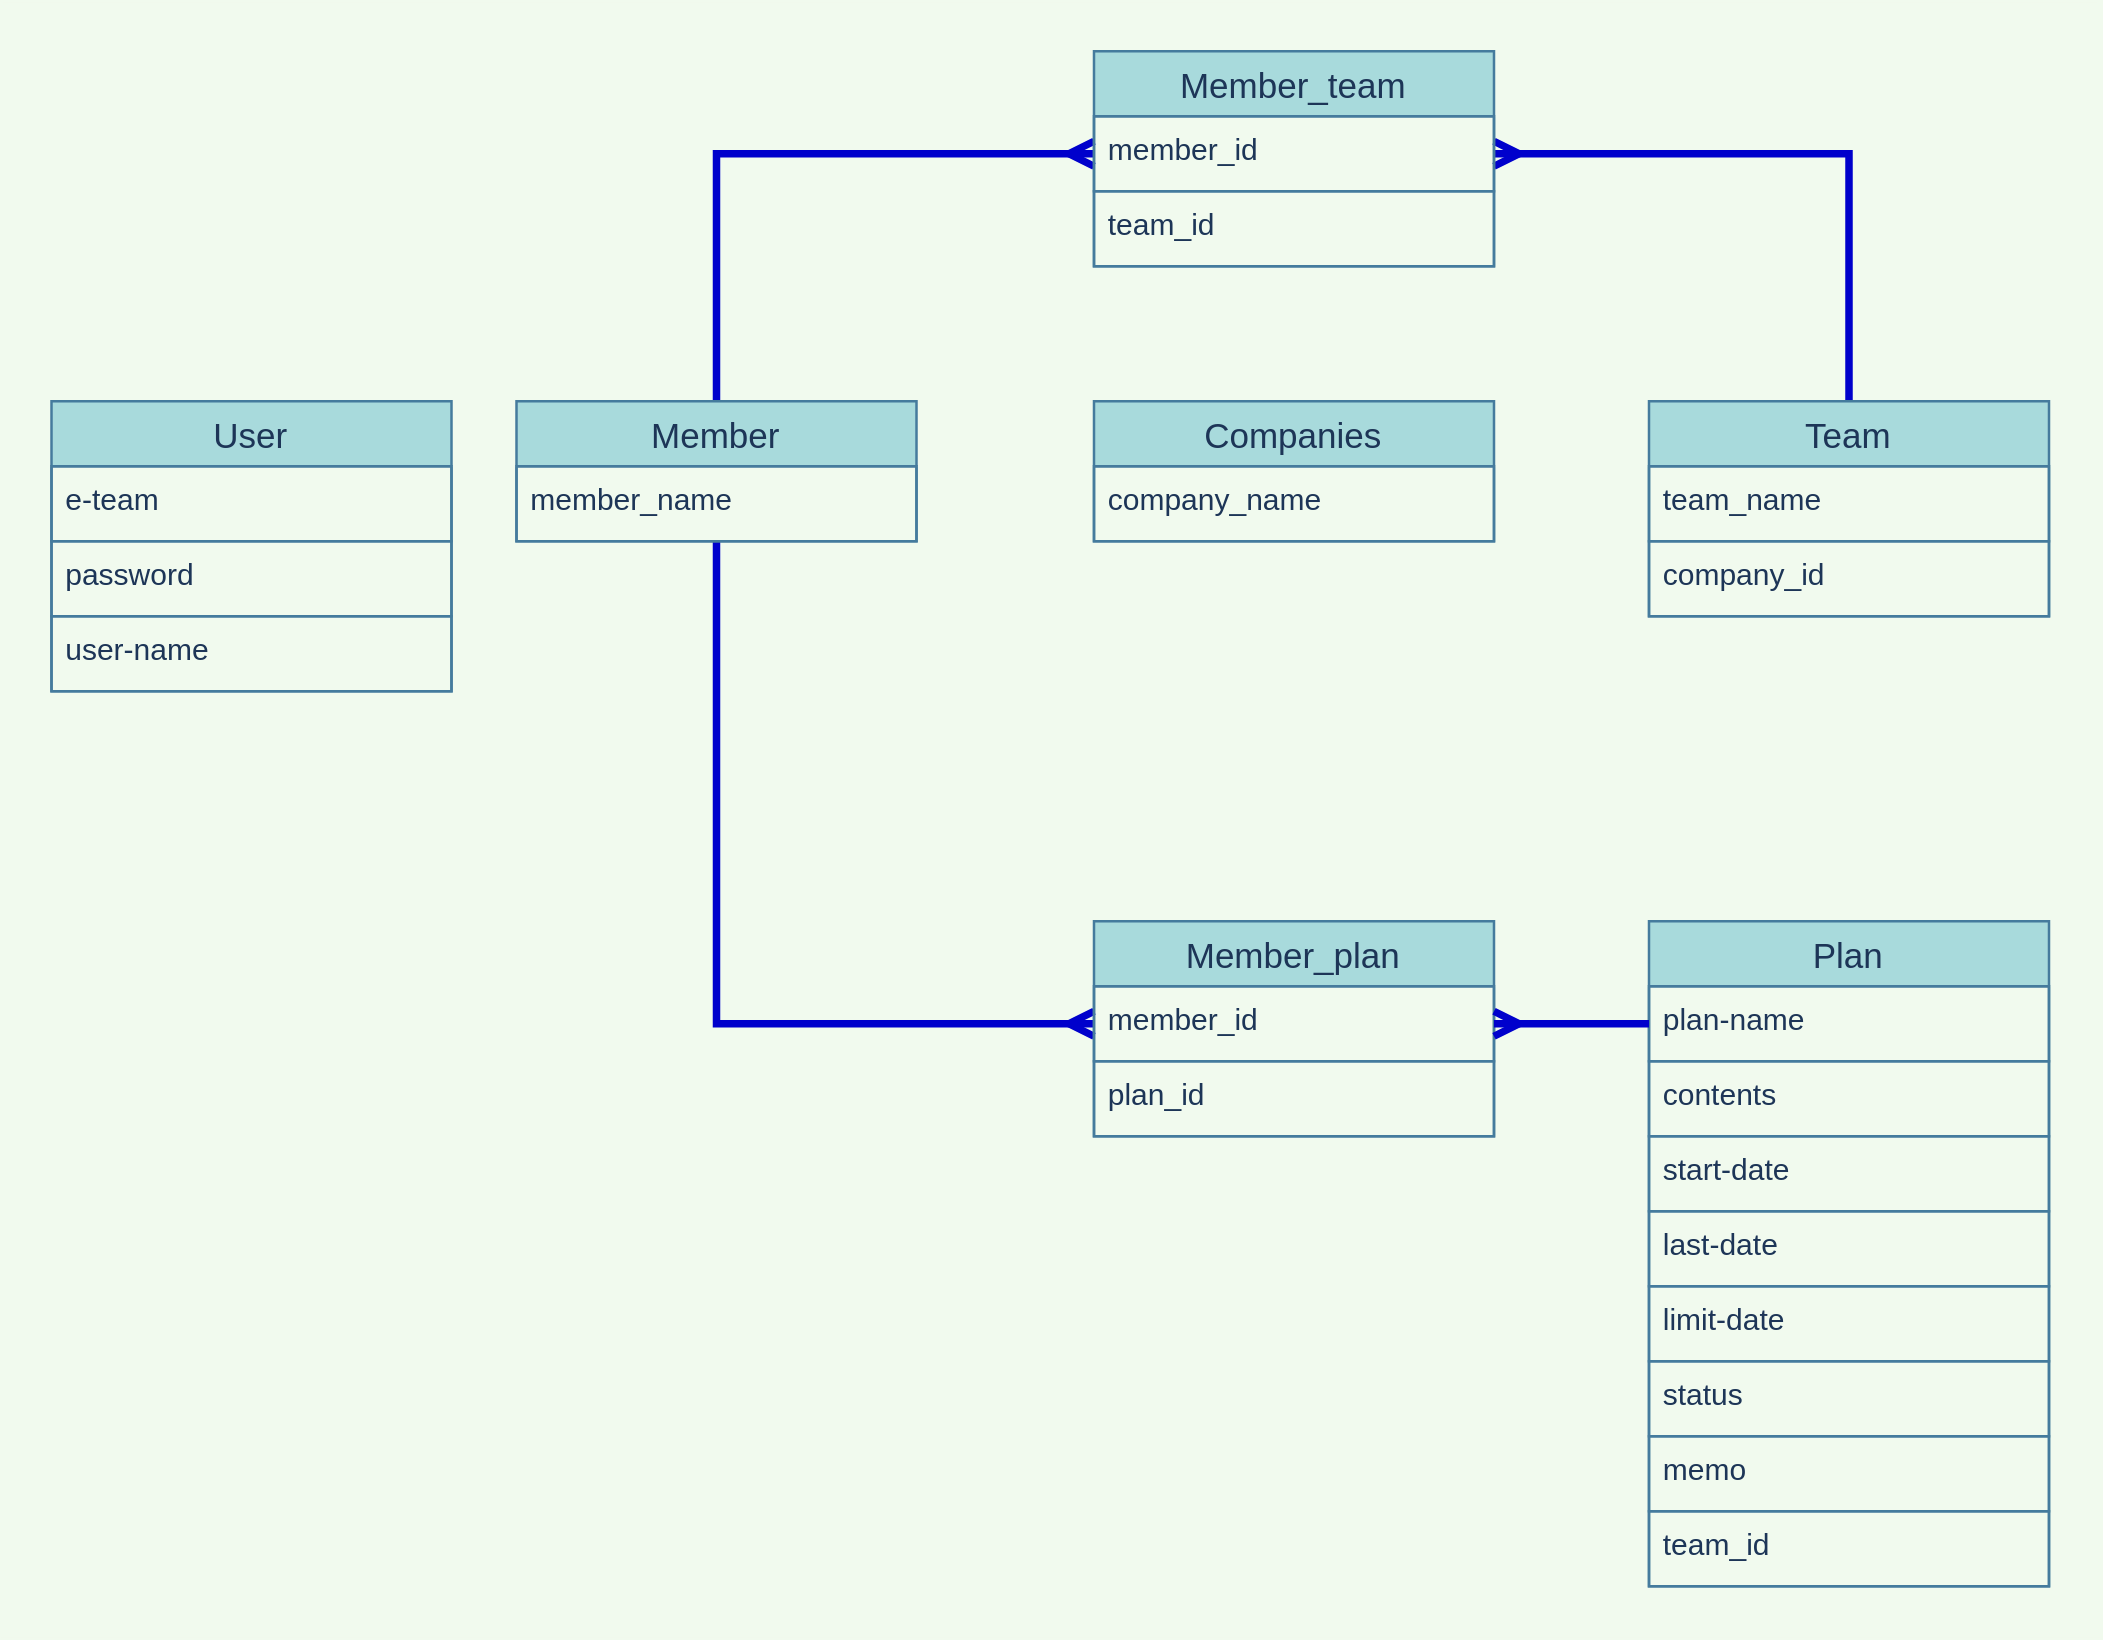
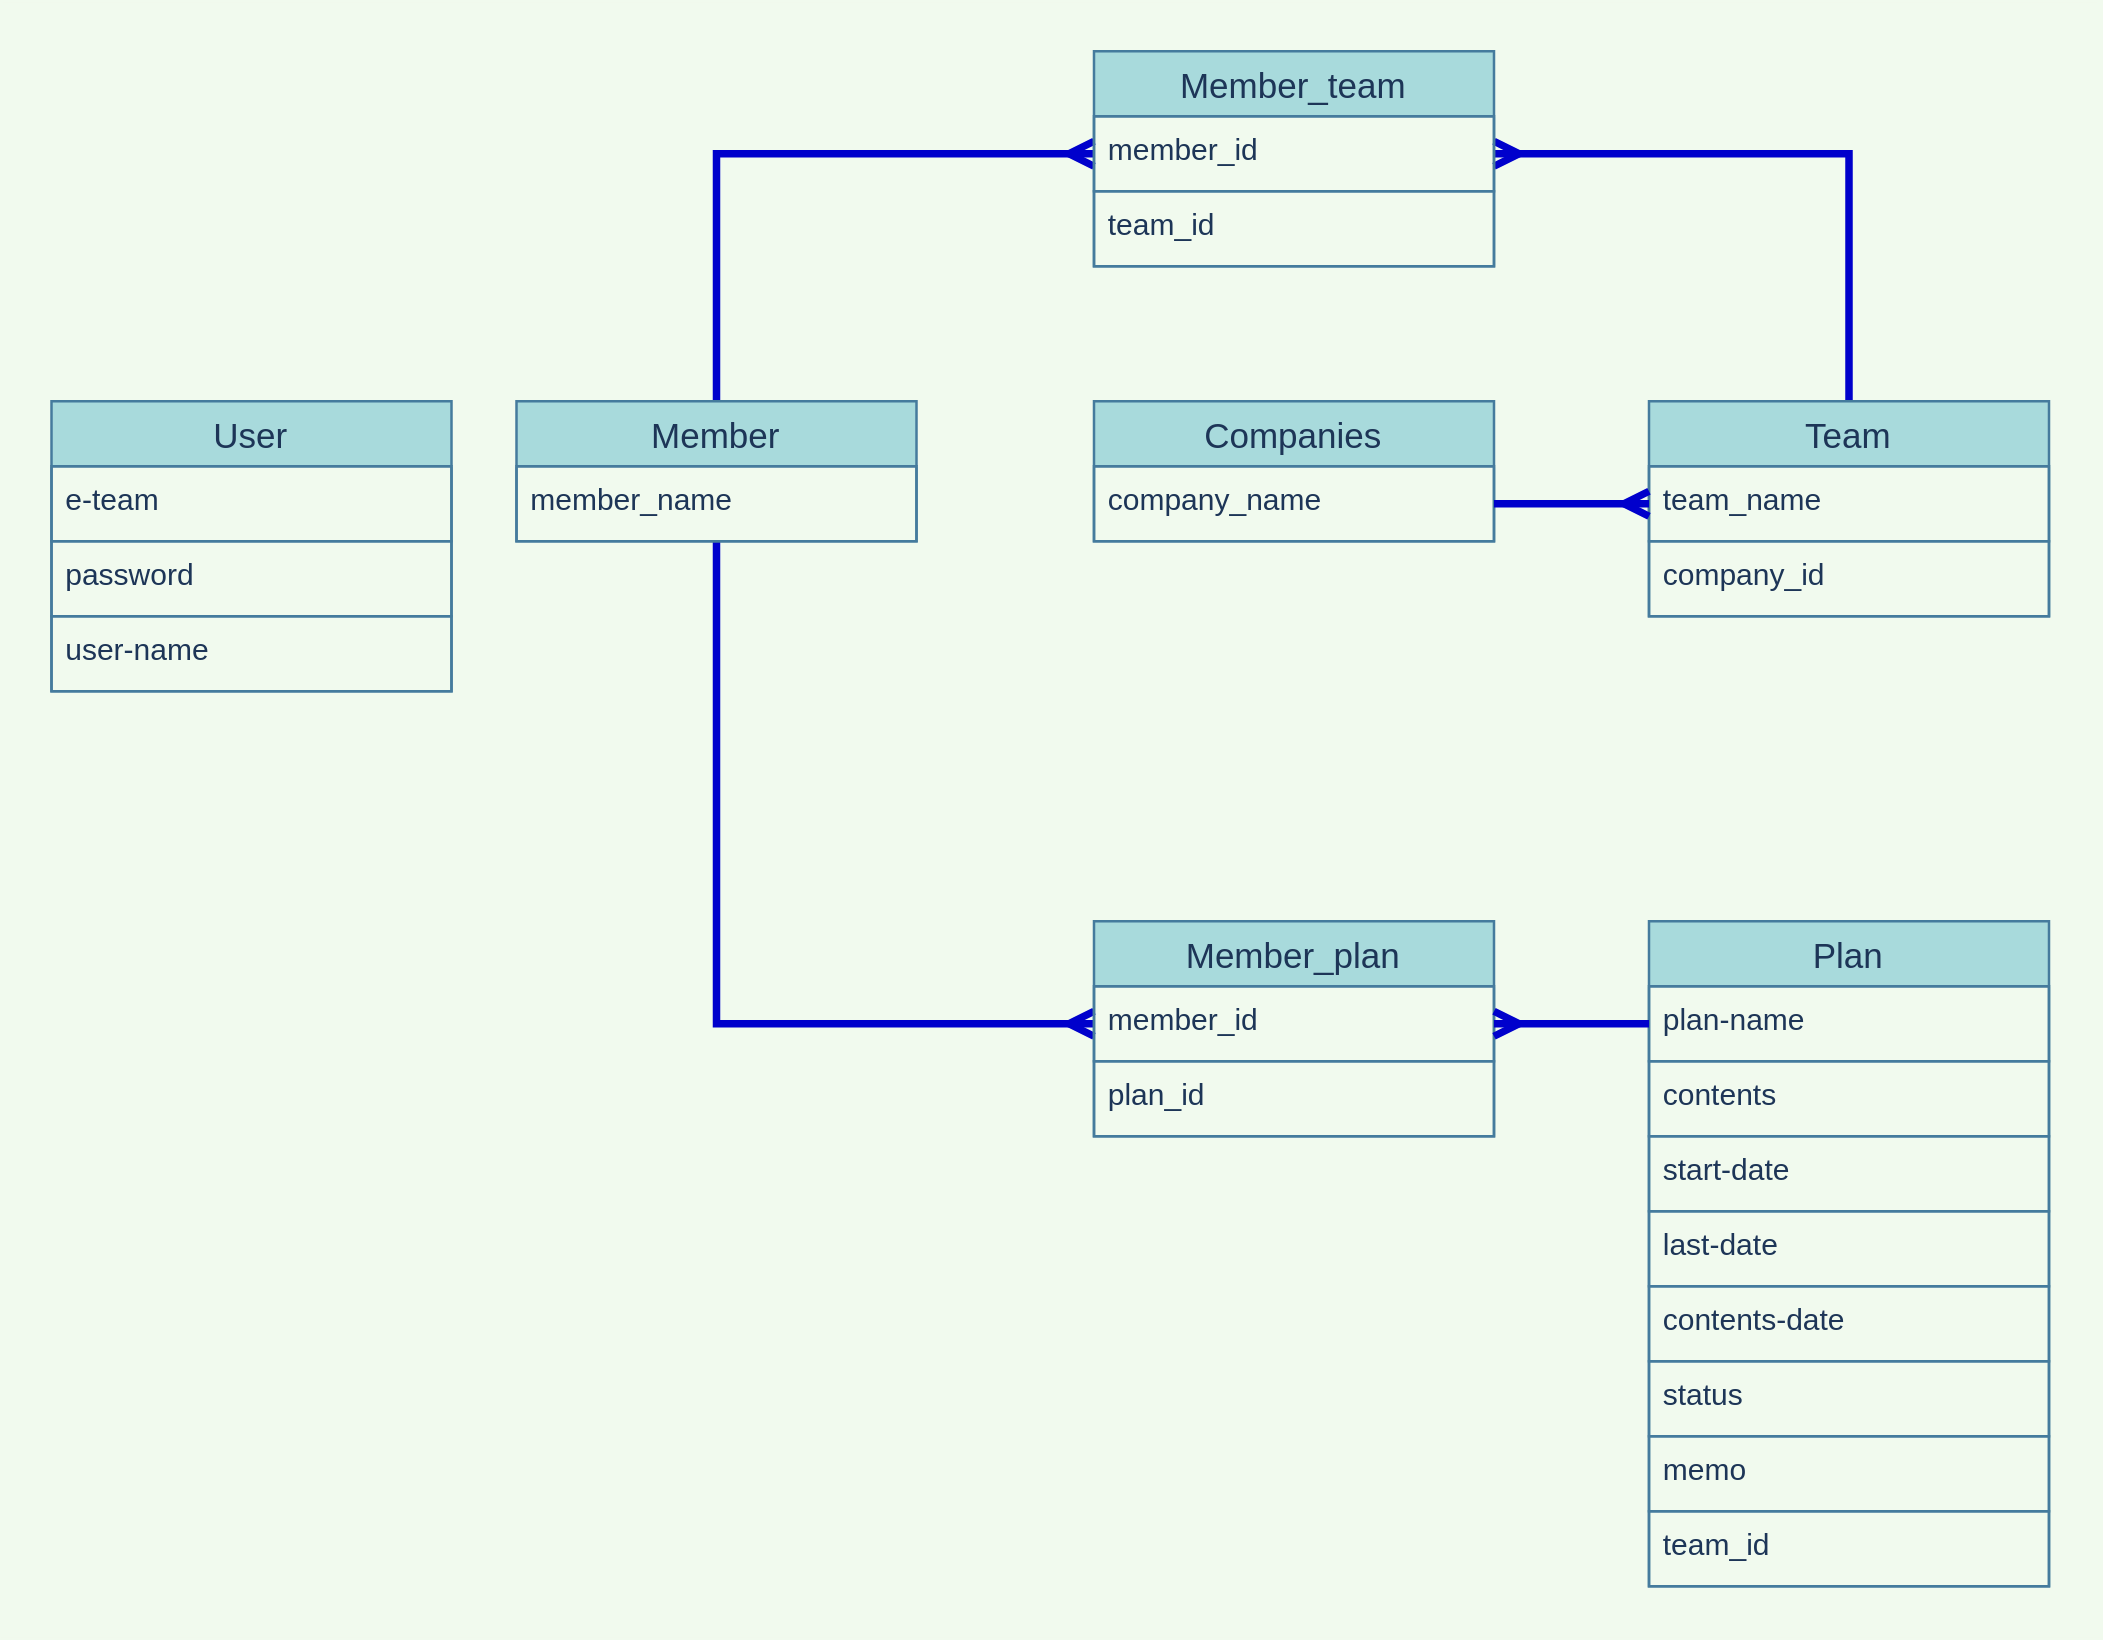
none -> (1570, 504)
(1735, 1320) -> (1772, 1320)
